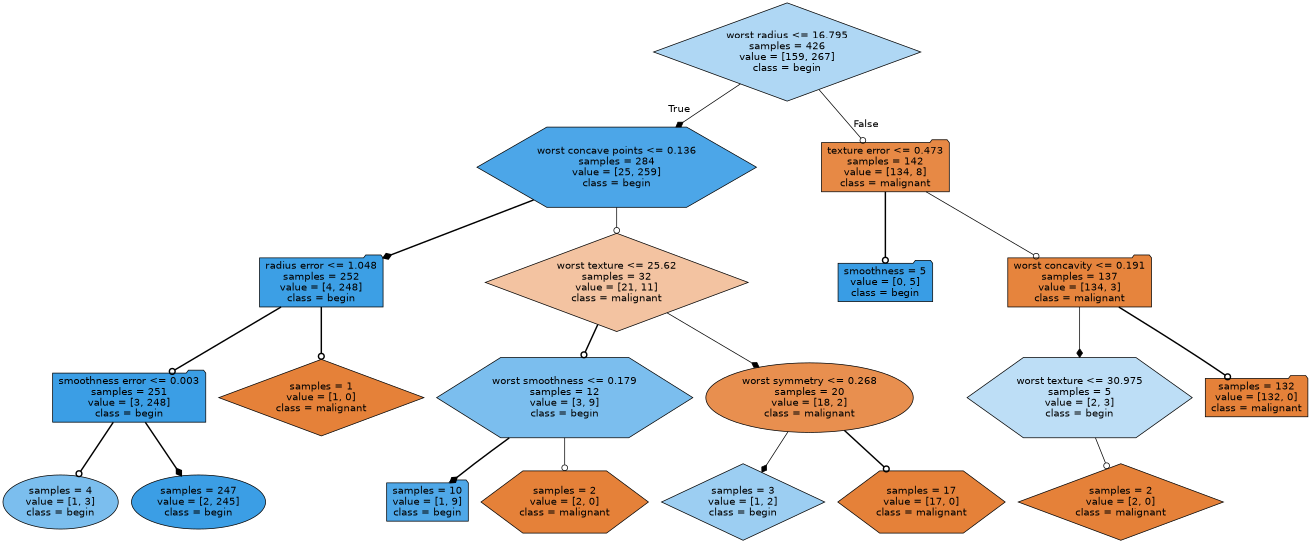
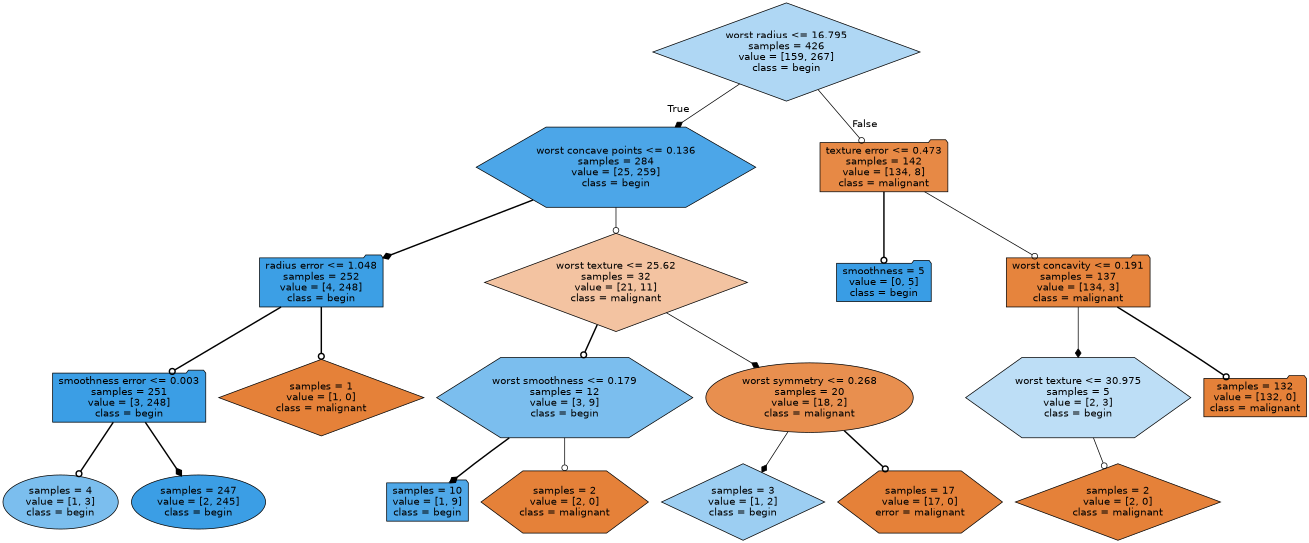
(921, 502) -> (920, 502)
